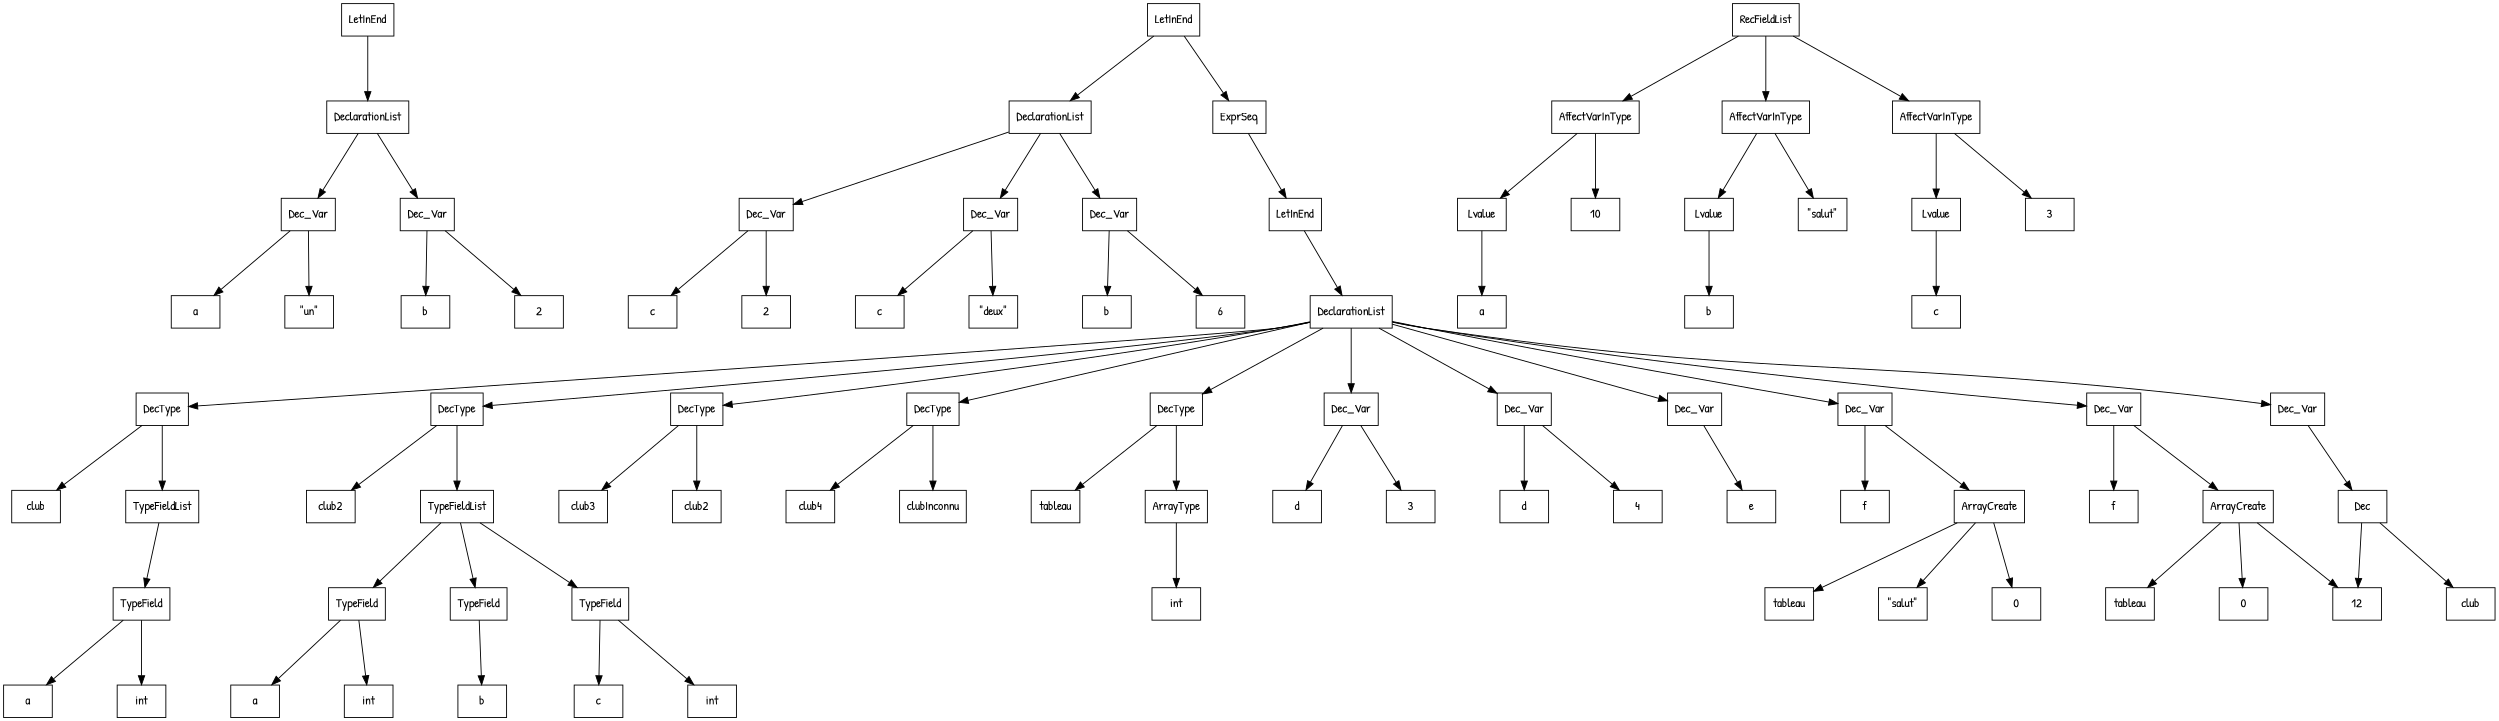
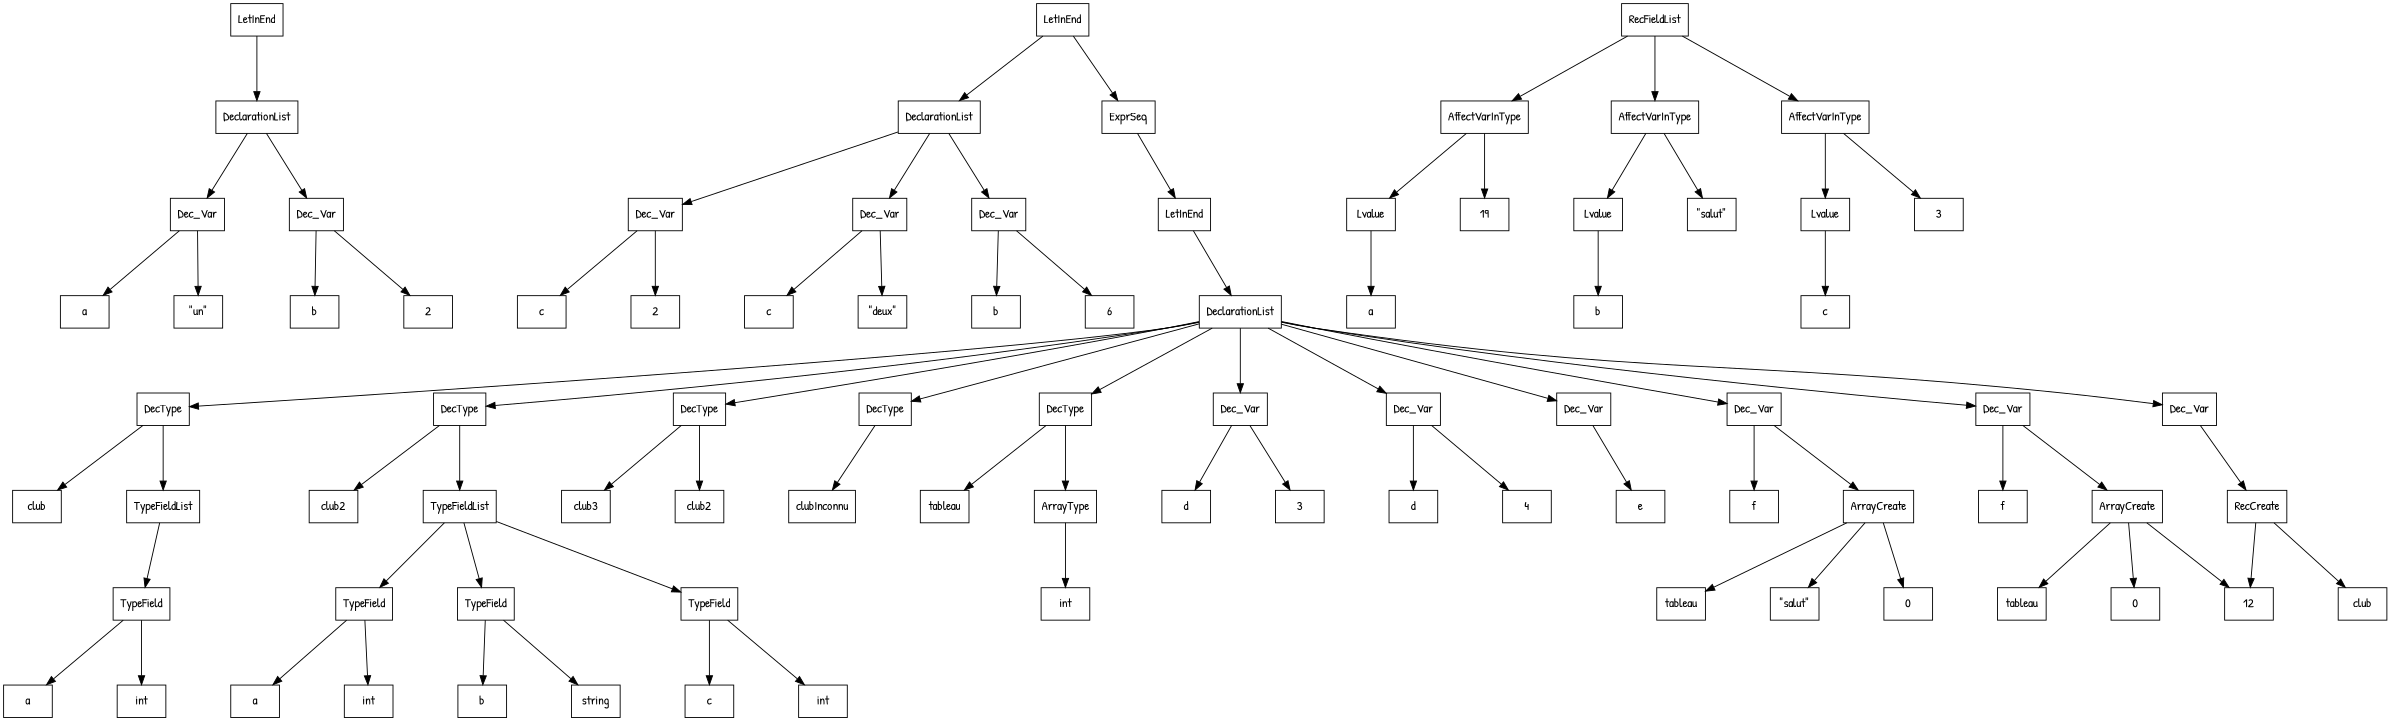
(1595, 215) -> (1485, 215)
(810, 507) -> none
(2363, 507) -> (2257, 507)
none -> (596, 701)
